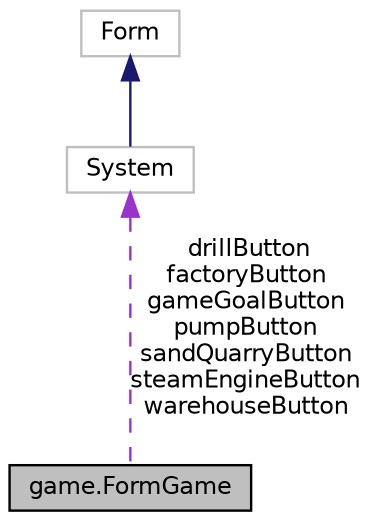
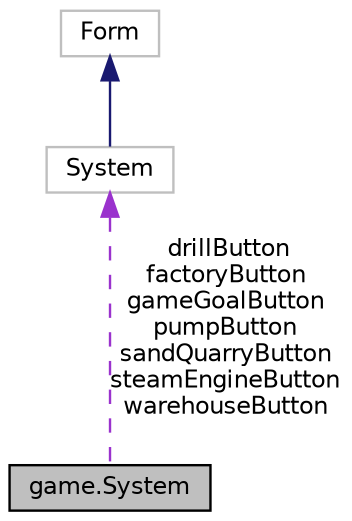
(130, 488) -> (110, 488)
